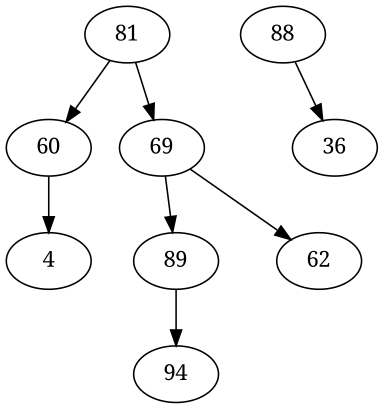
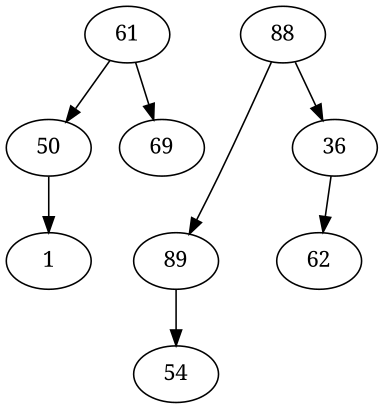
(127, 35) -> (127, 35)
(49, 148) -> (49, 148)
(168, 196) -> (235, 141)
(234, 200) -> (328, 196)
(49, 261) -> (49, 261)
(176, 374) -> (176, 374)
